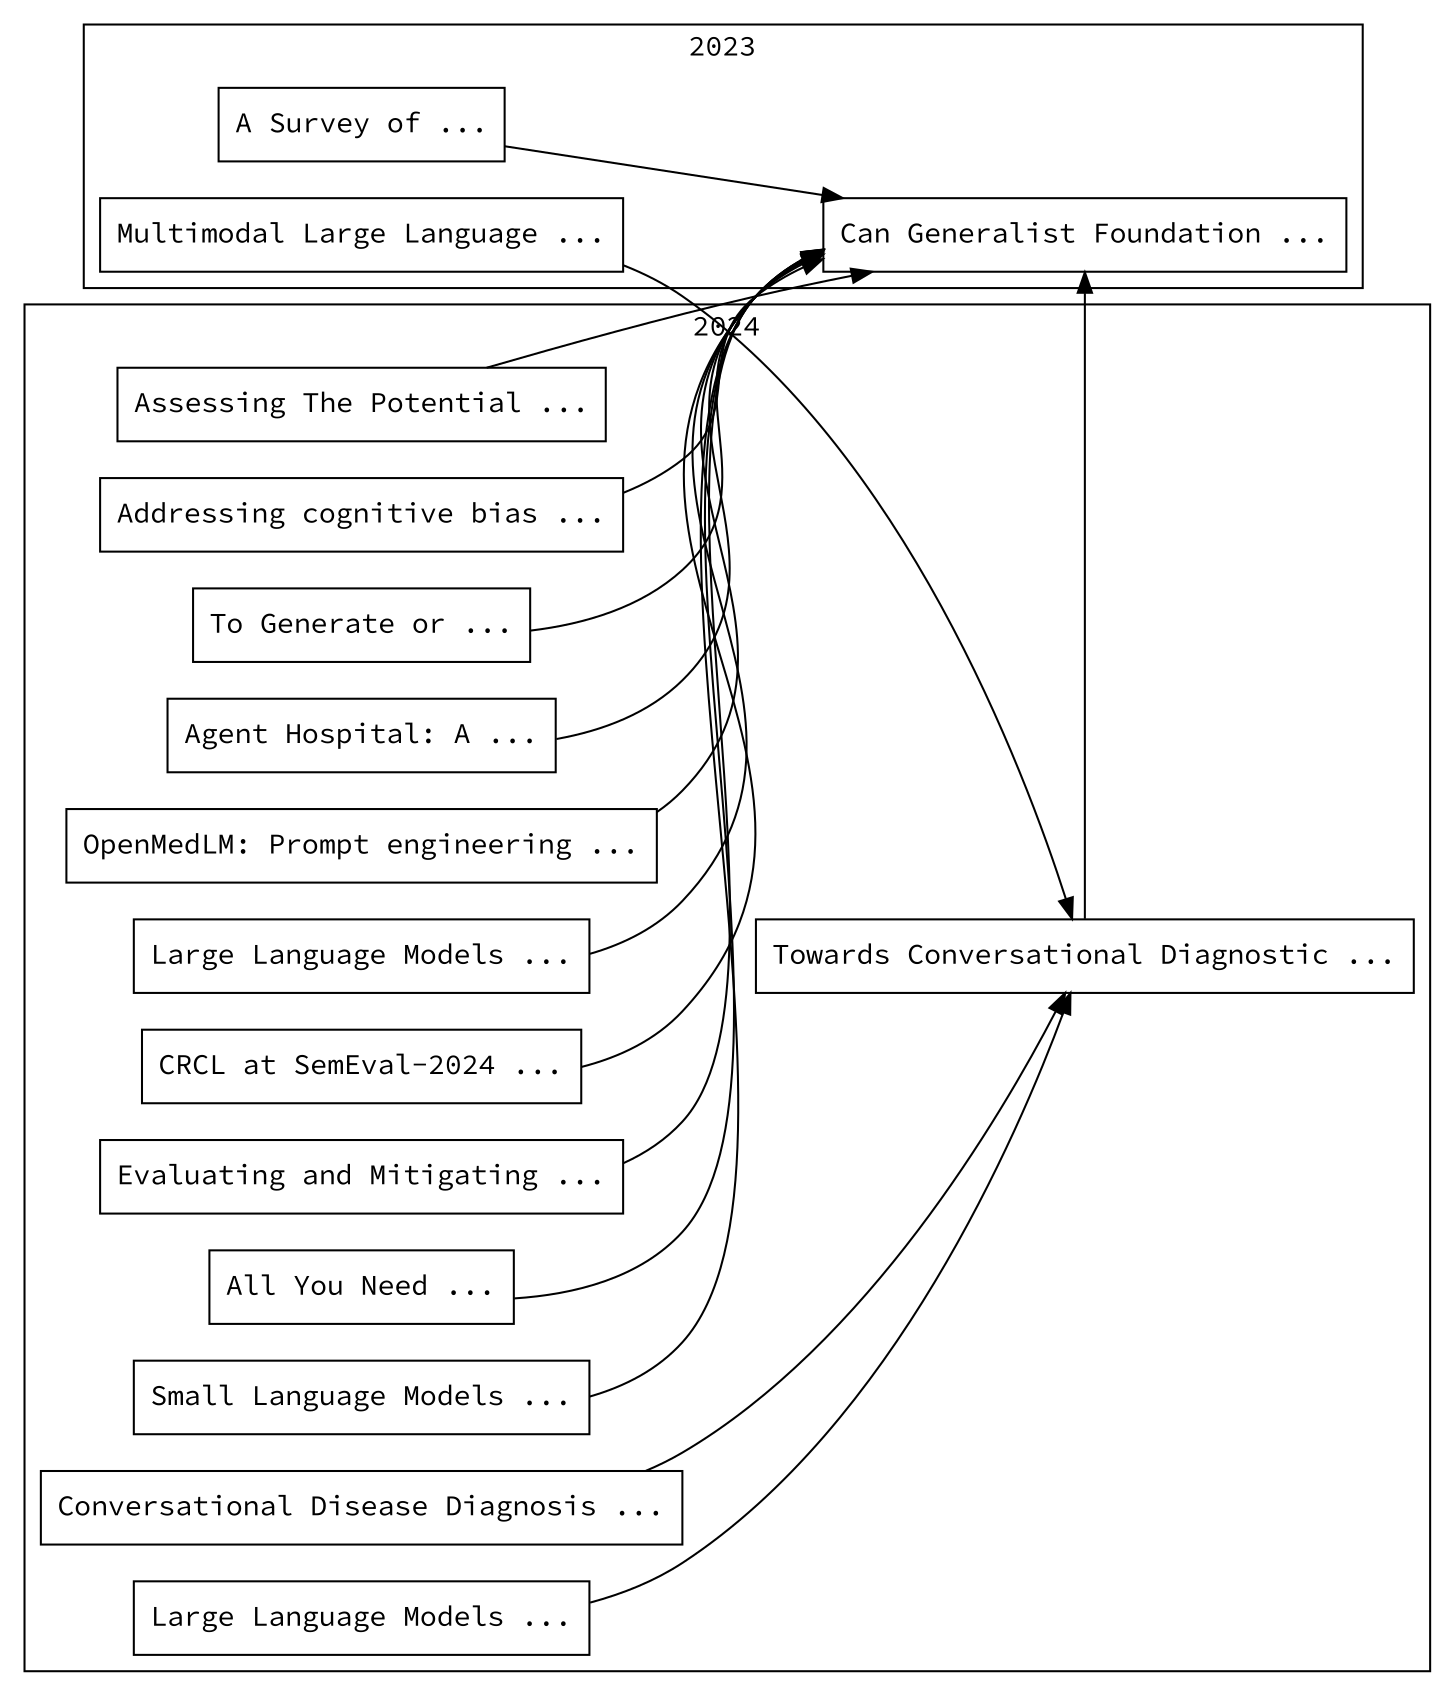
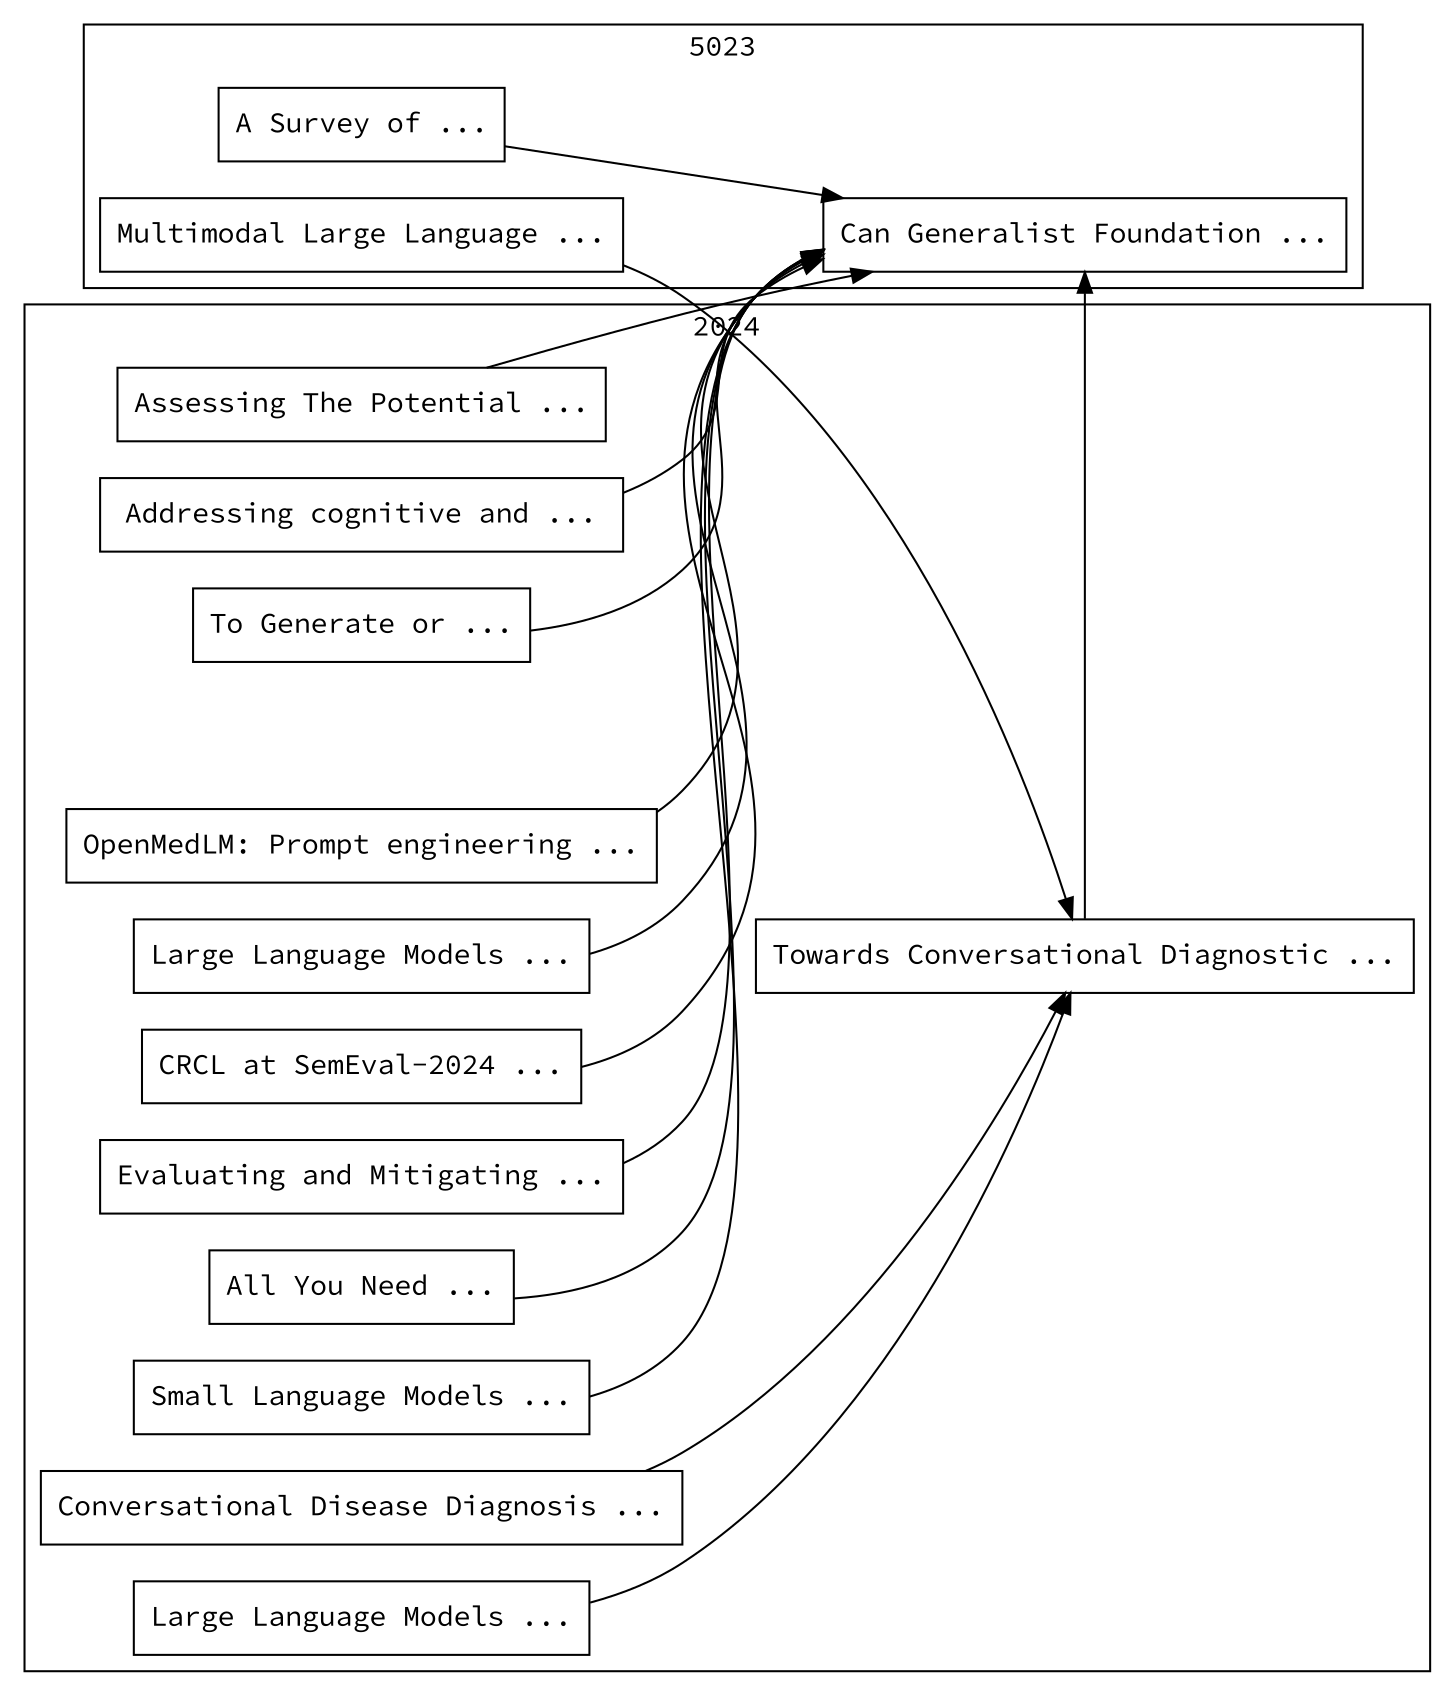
(723, 48) -> (723, 48)
(362, 515) -> (362, 515)
(362, 736) -> none
